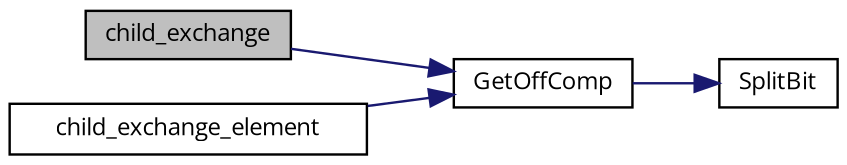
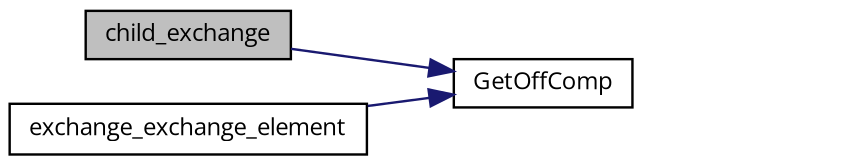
(778, 83) -> none
(188, 129) -> (188, 129)
